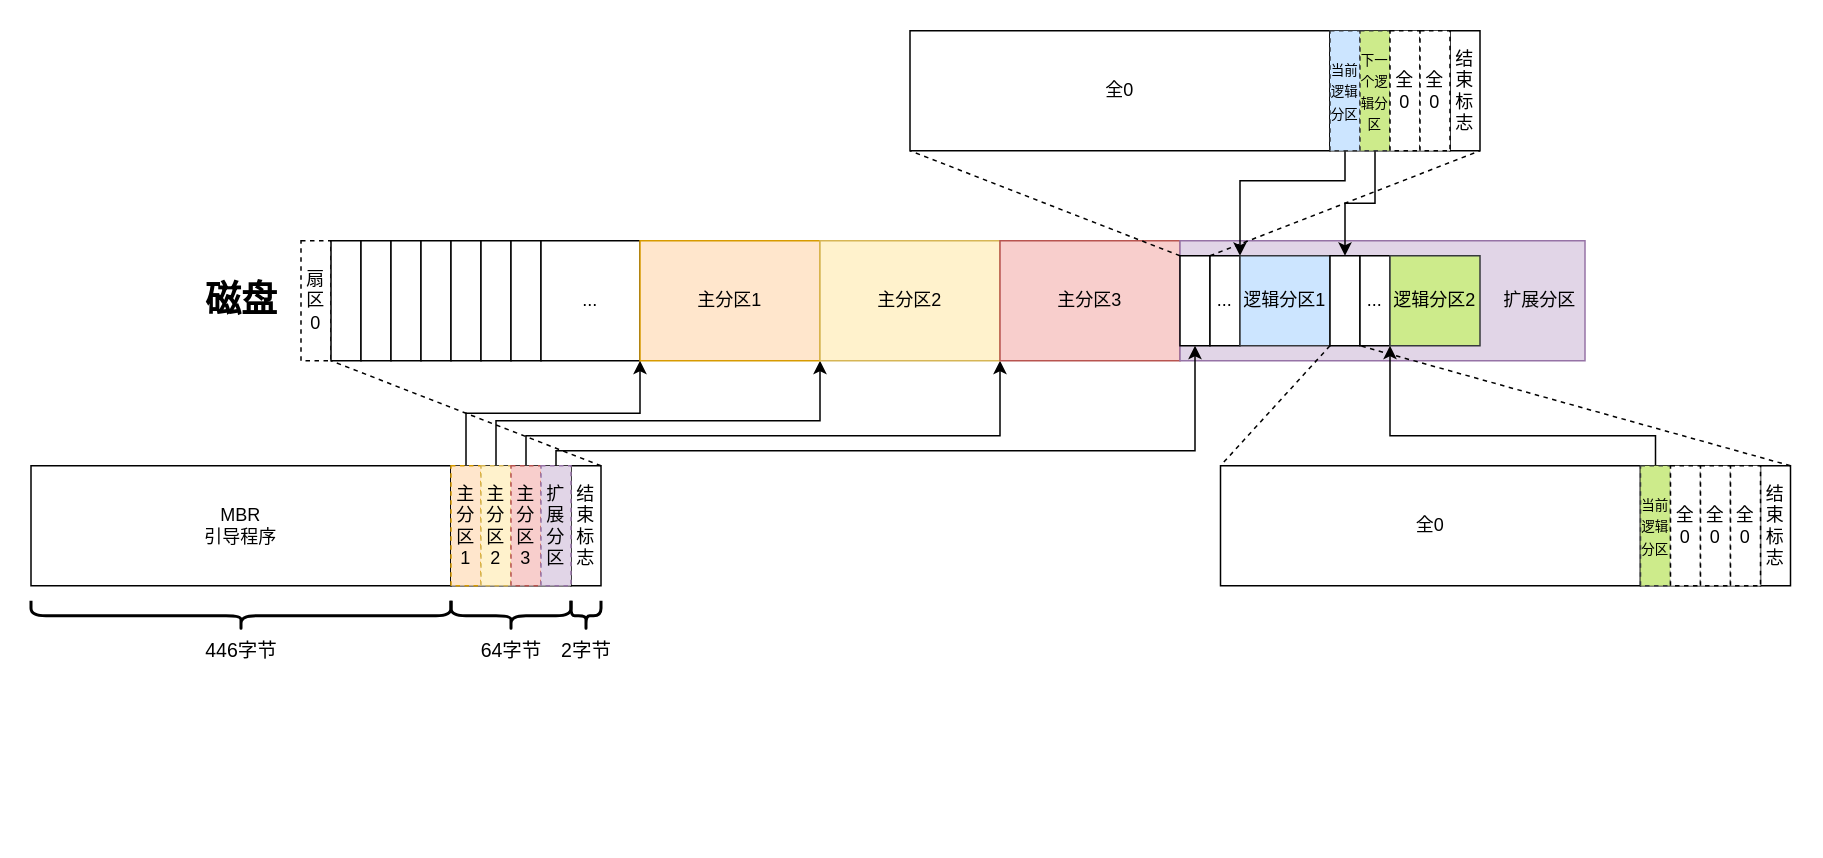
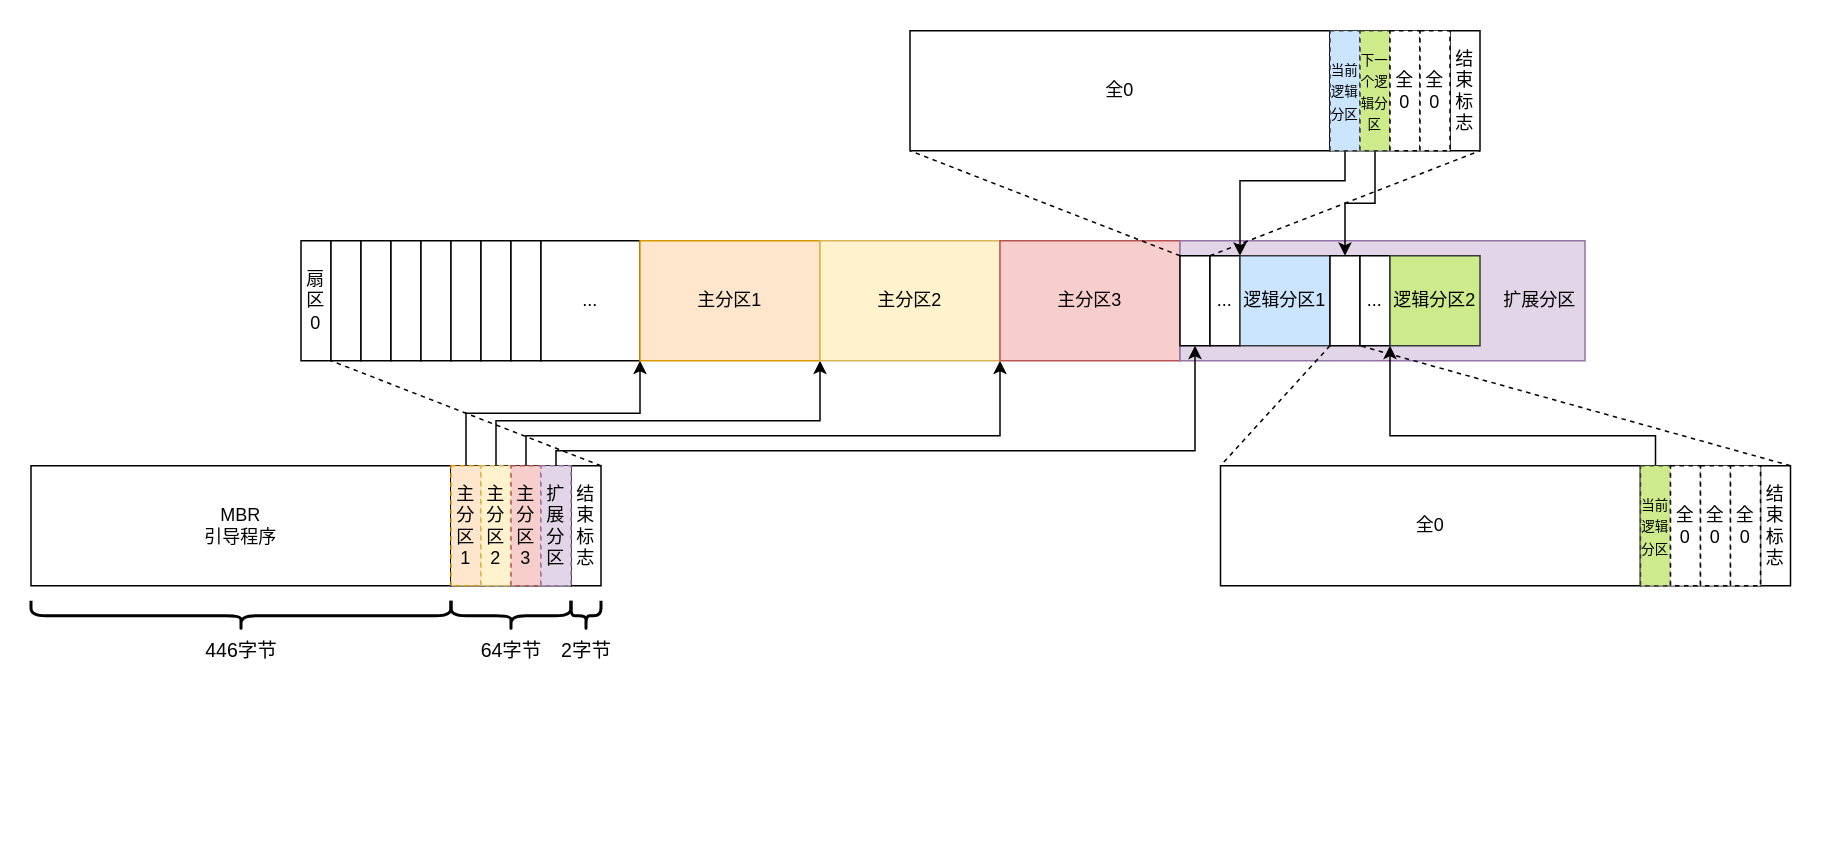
(241, 301) -> none
(316, 301) -> (316, 301)
